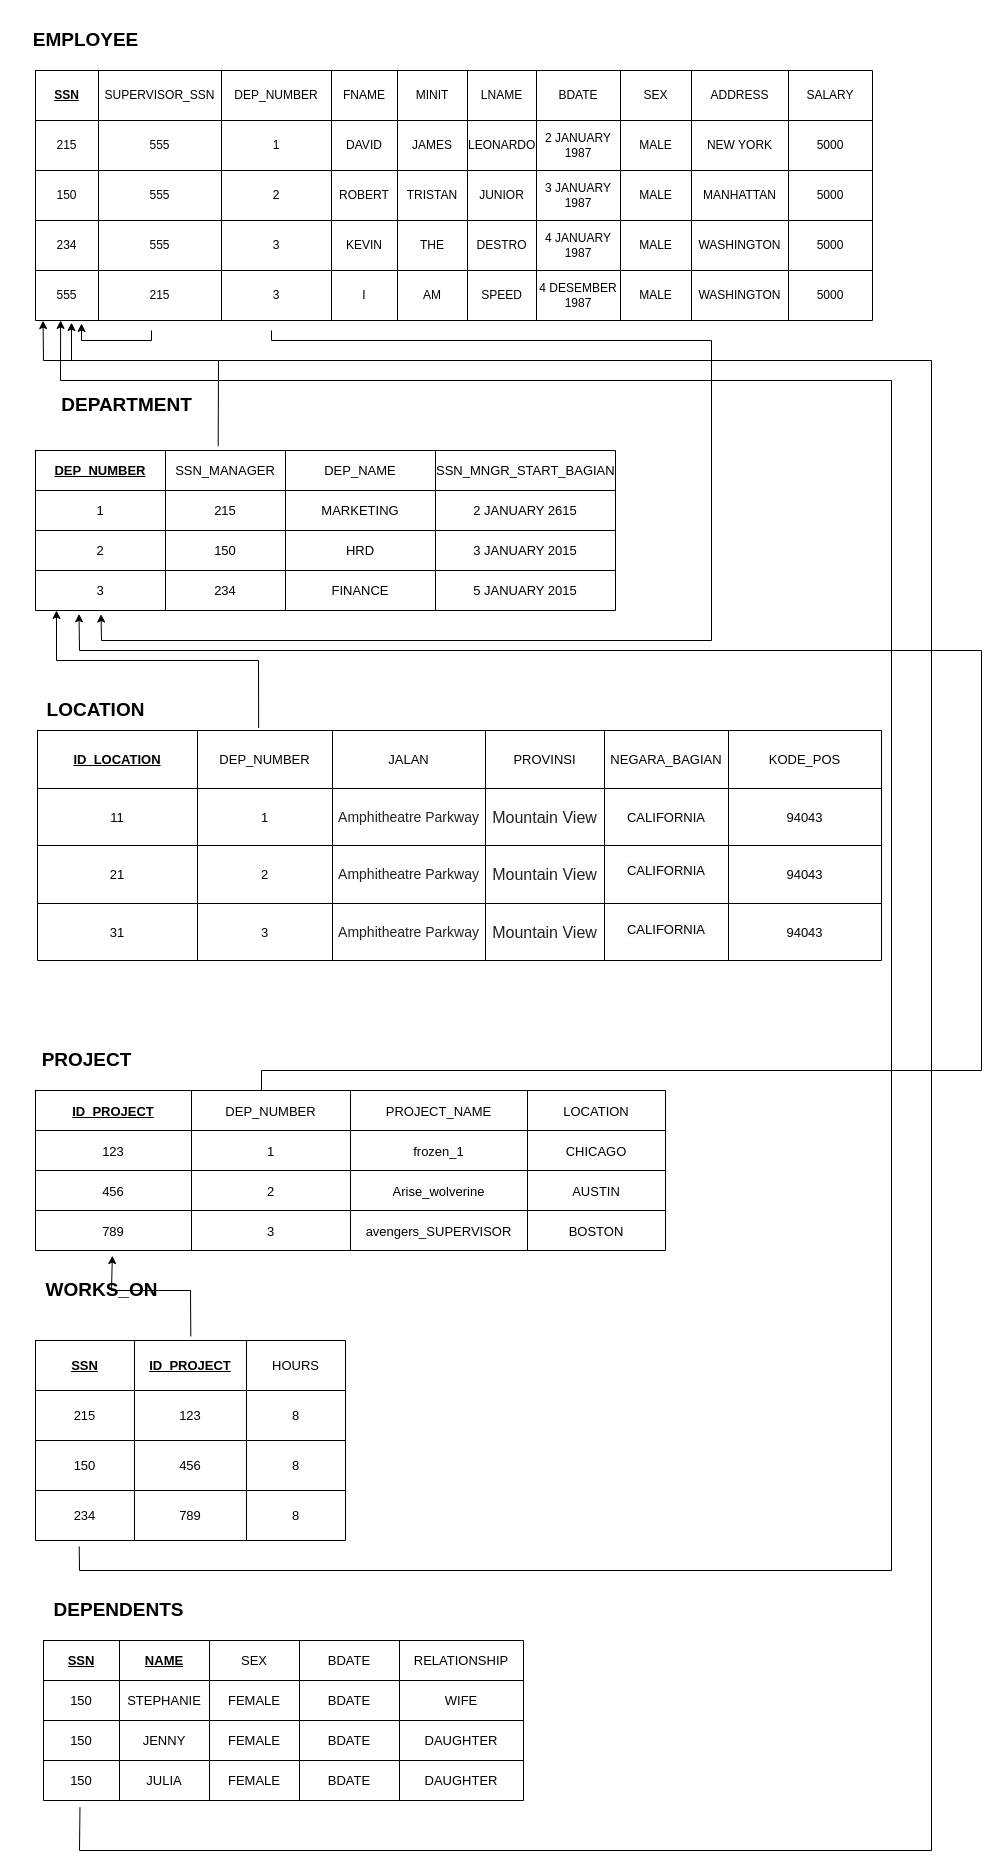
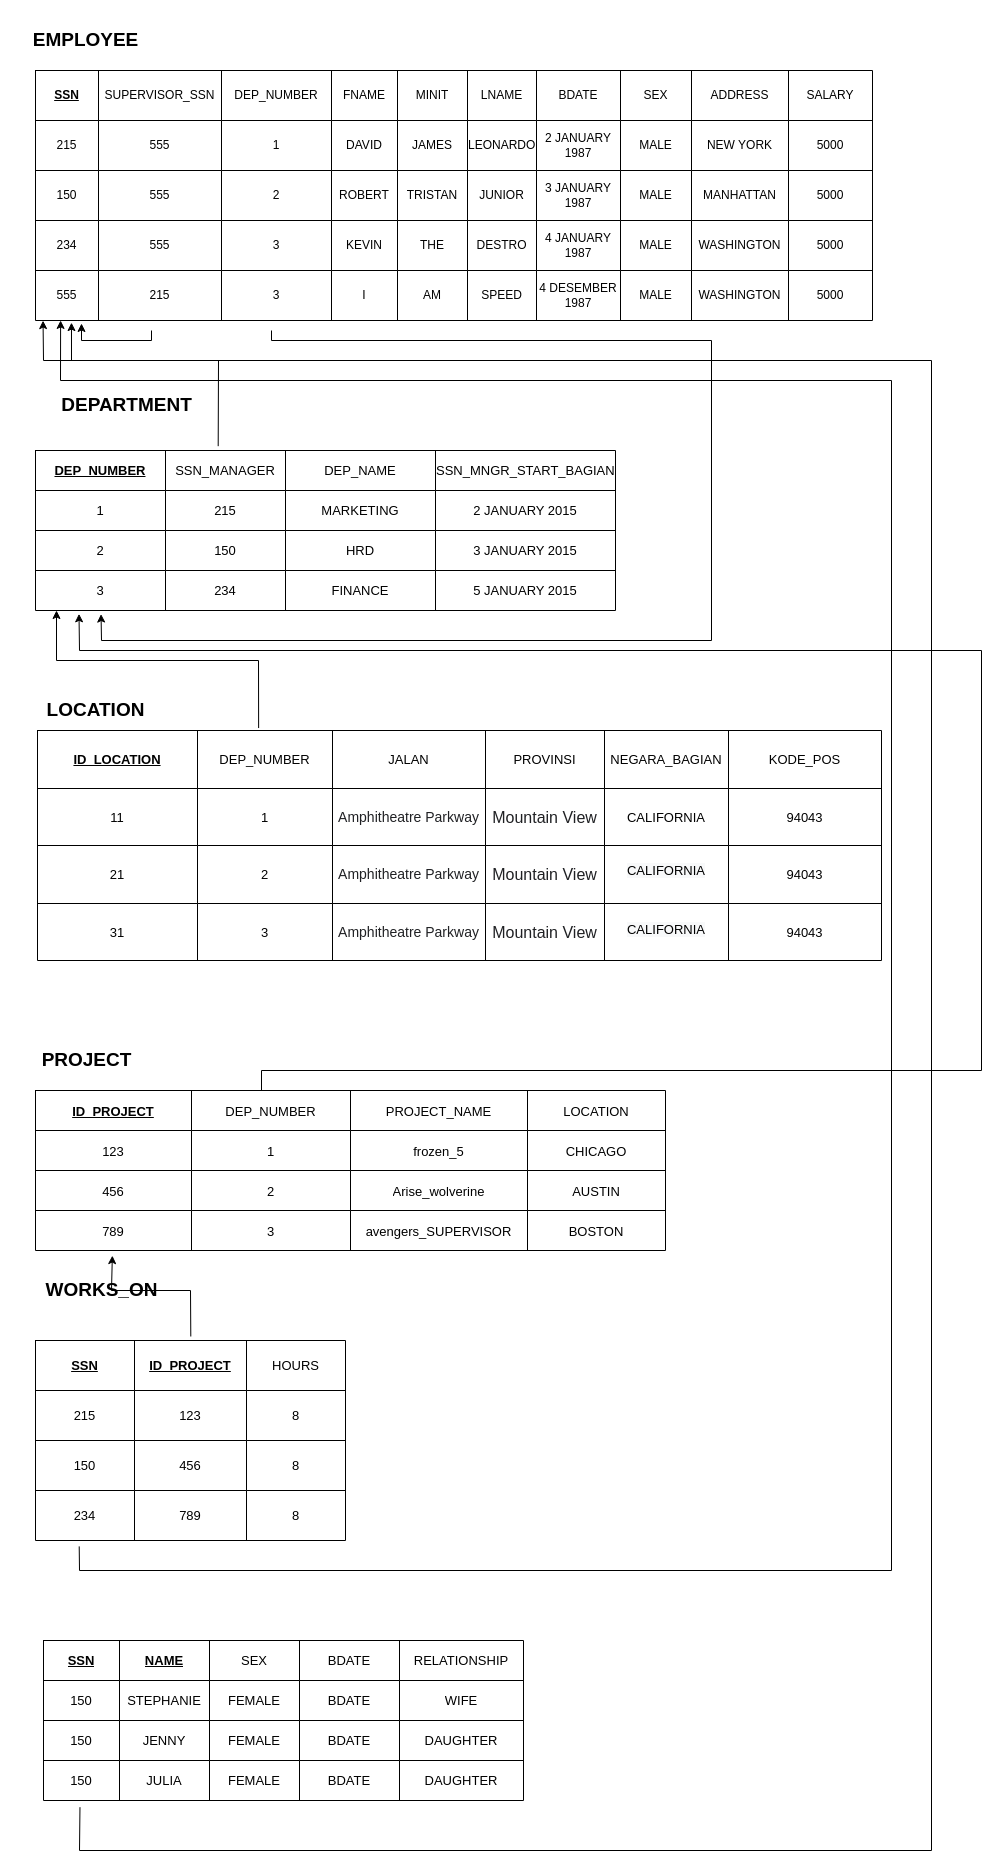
(526, 511) -> (526, 511)
(439, 1151) -> (439, 1151)
(119, 1611) -> none
